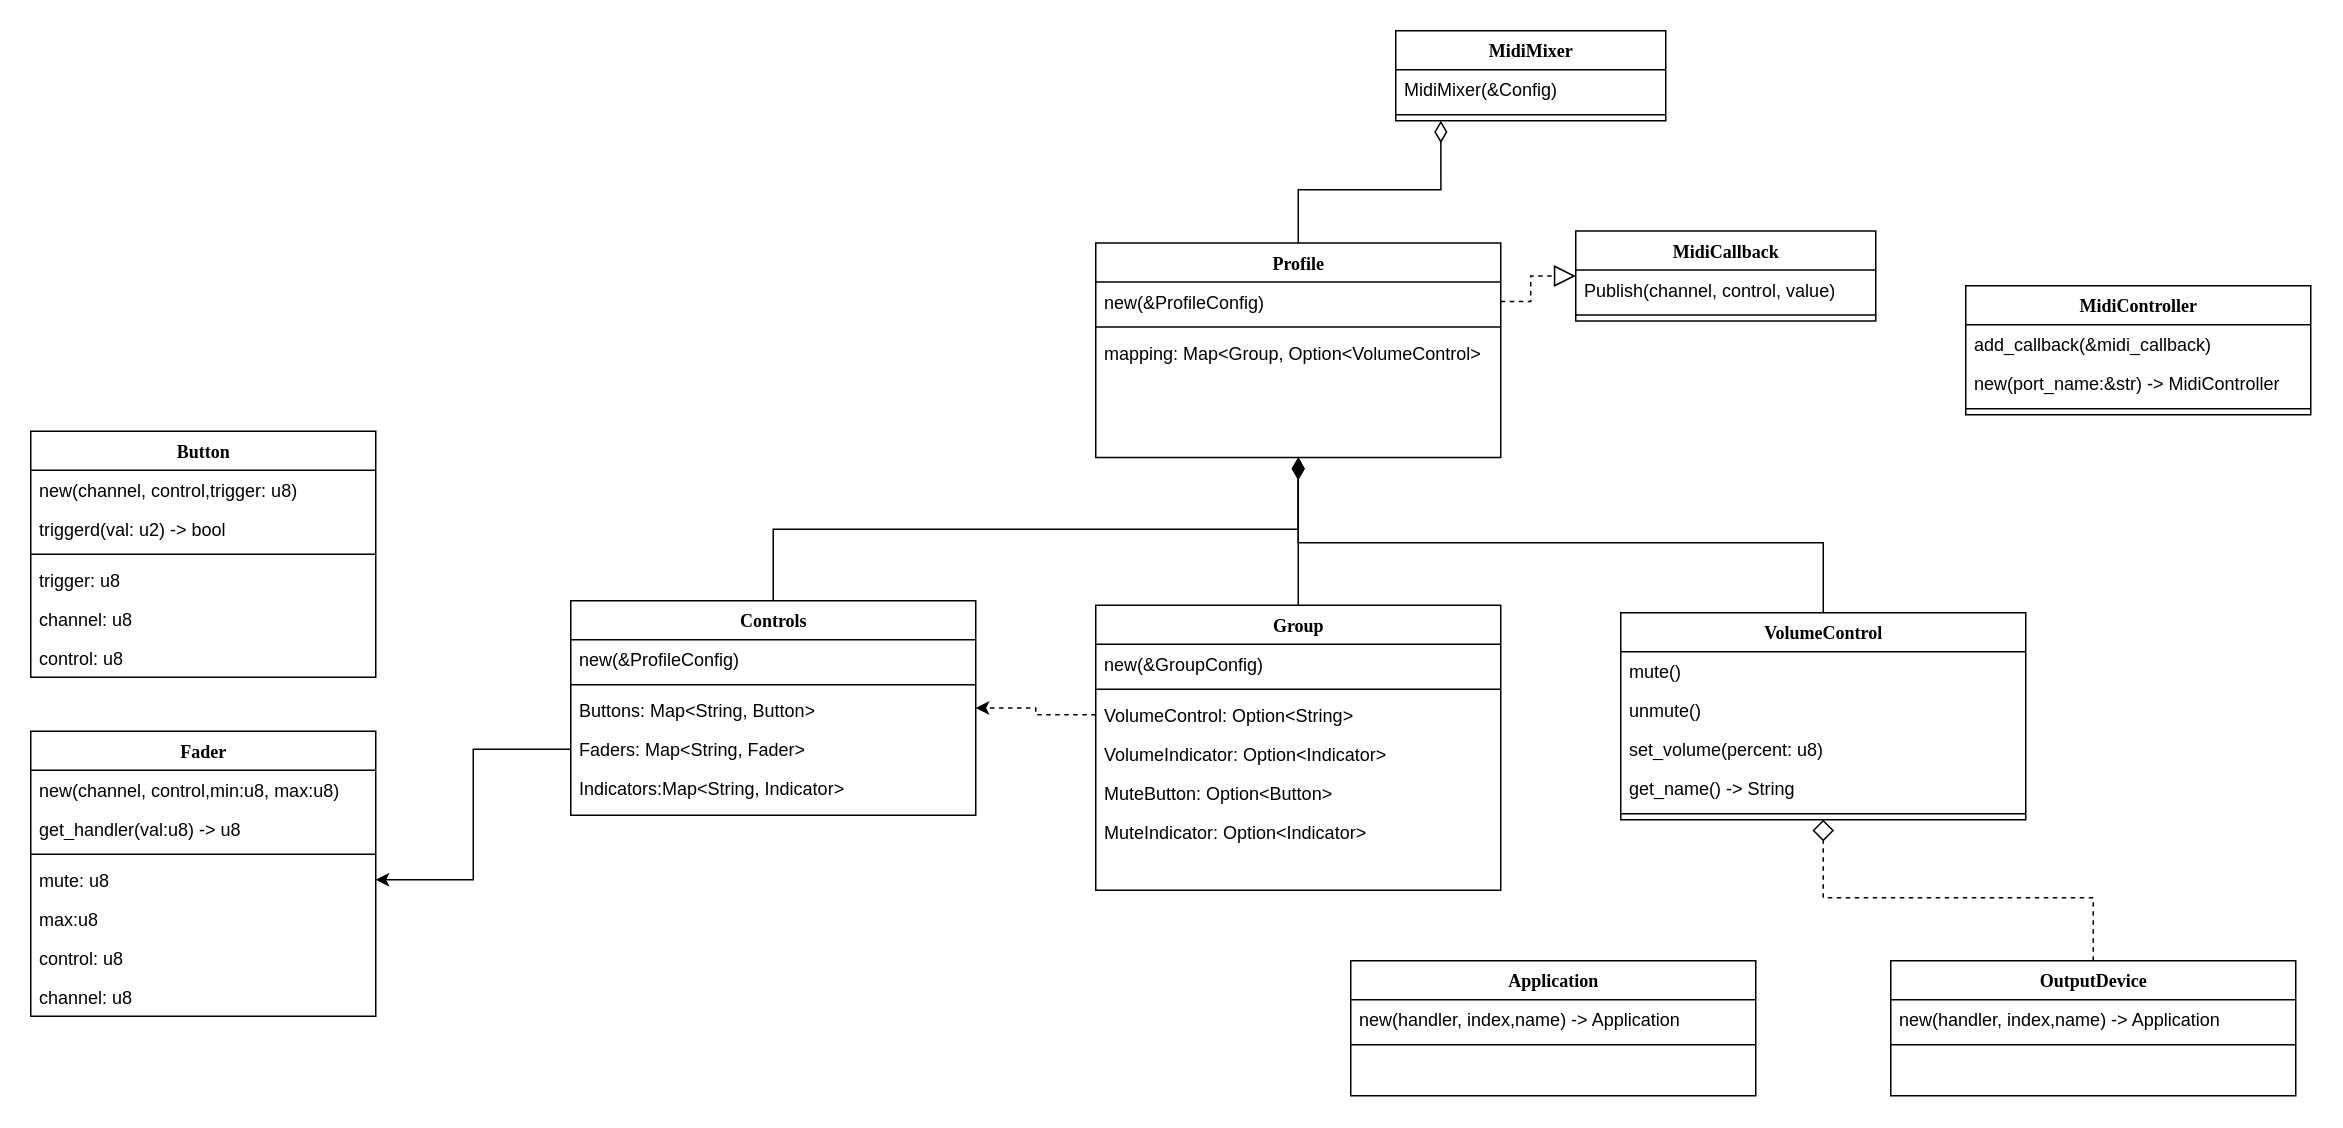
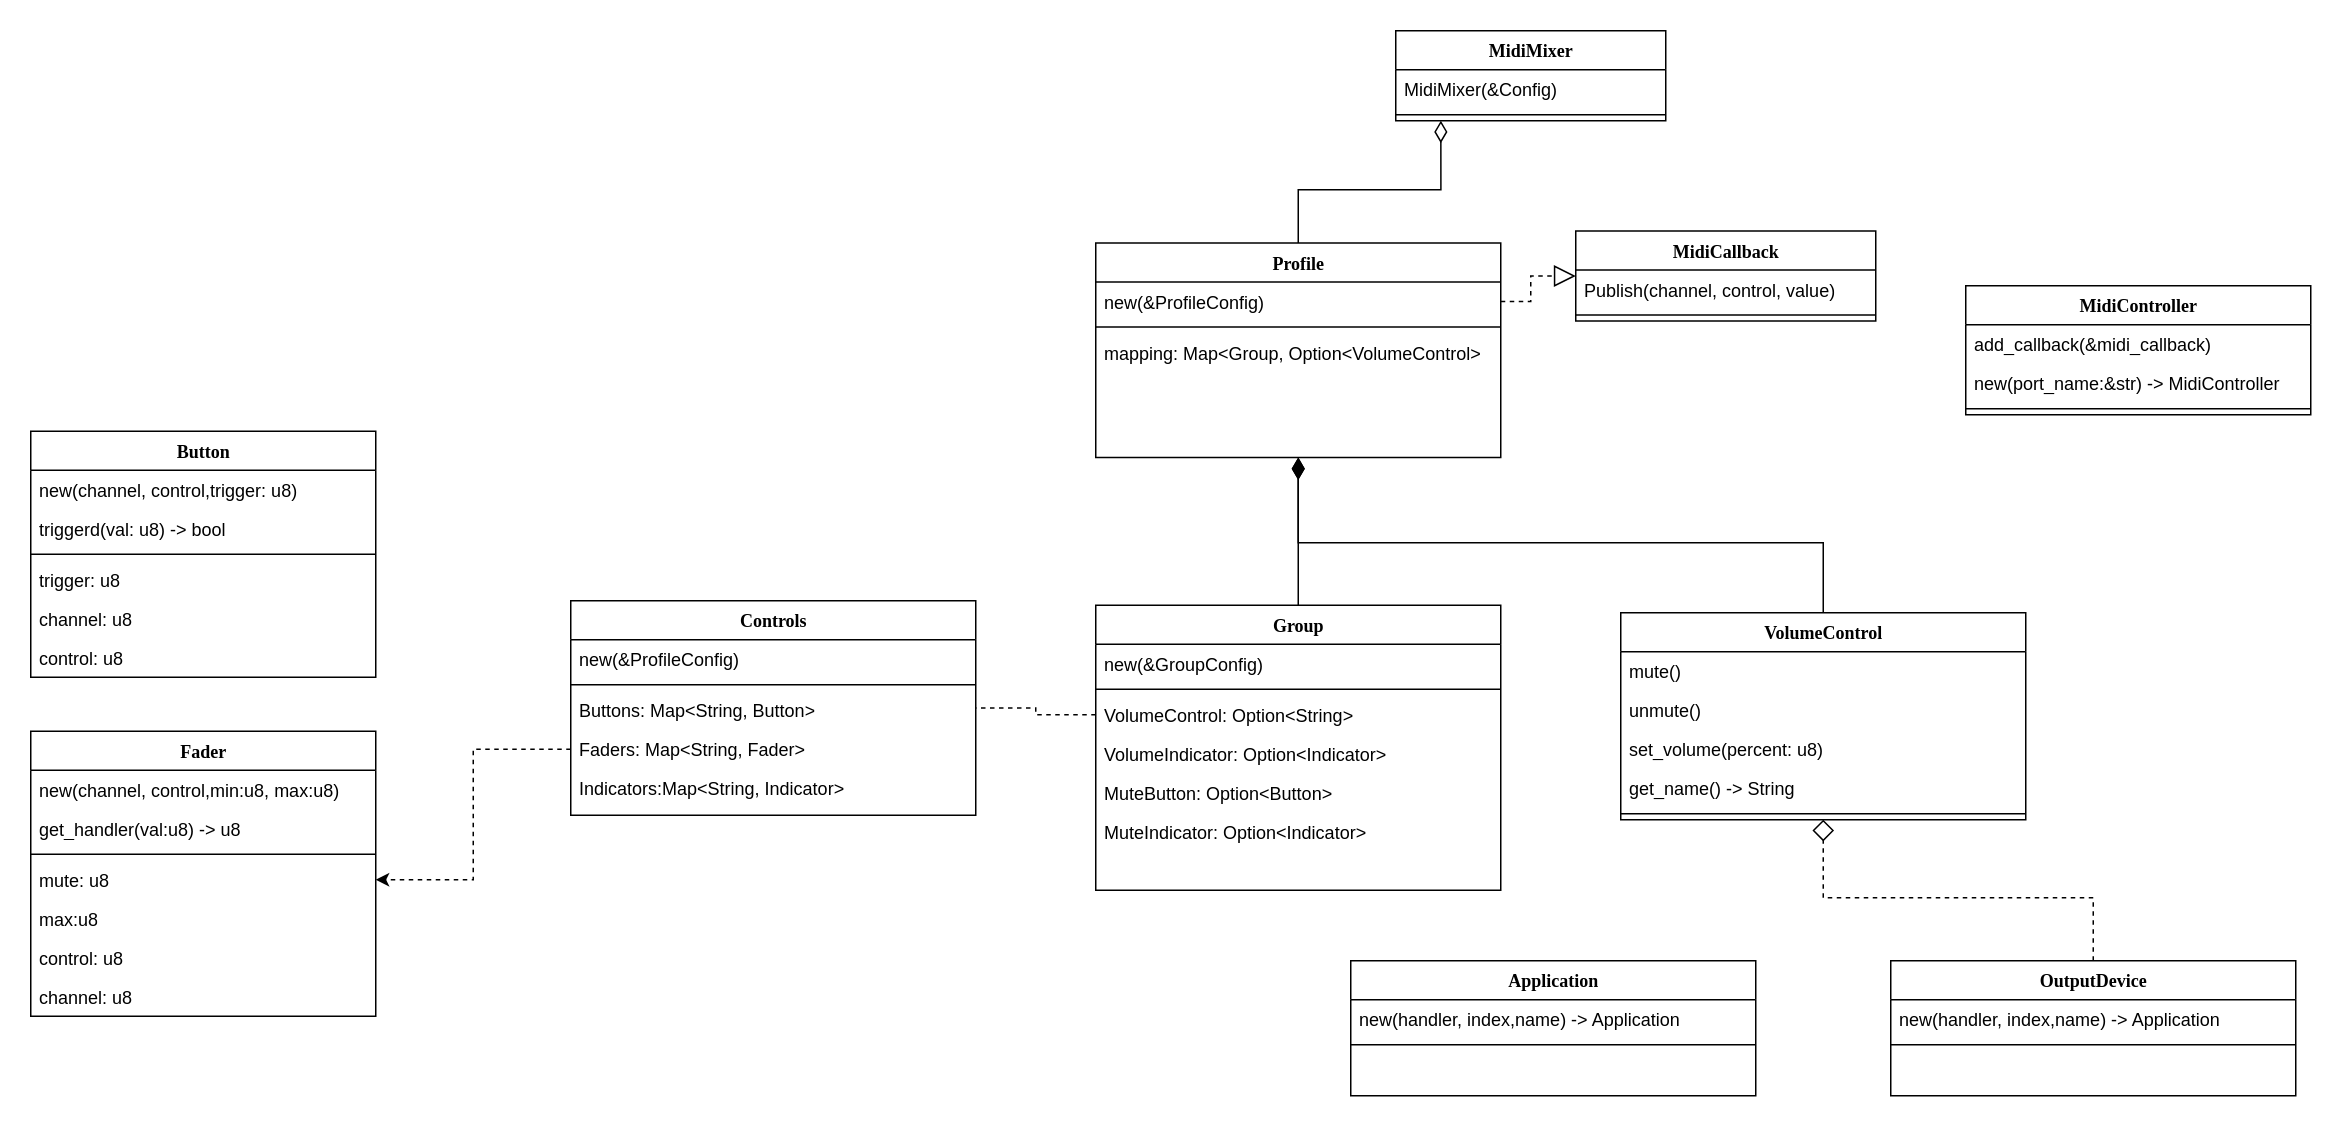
(1000, 529) -> none
(149, 531) -> (149, 531)
(987, 708) -> (982, 708)
(473, 811) -> (473, 811)
